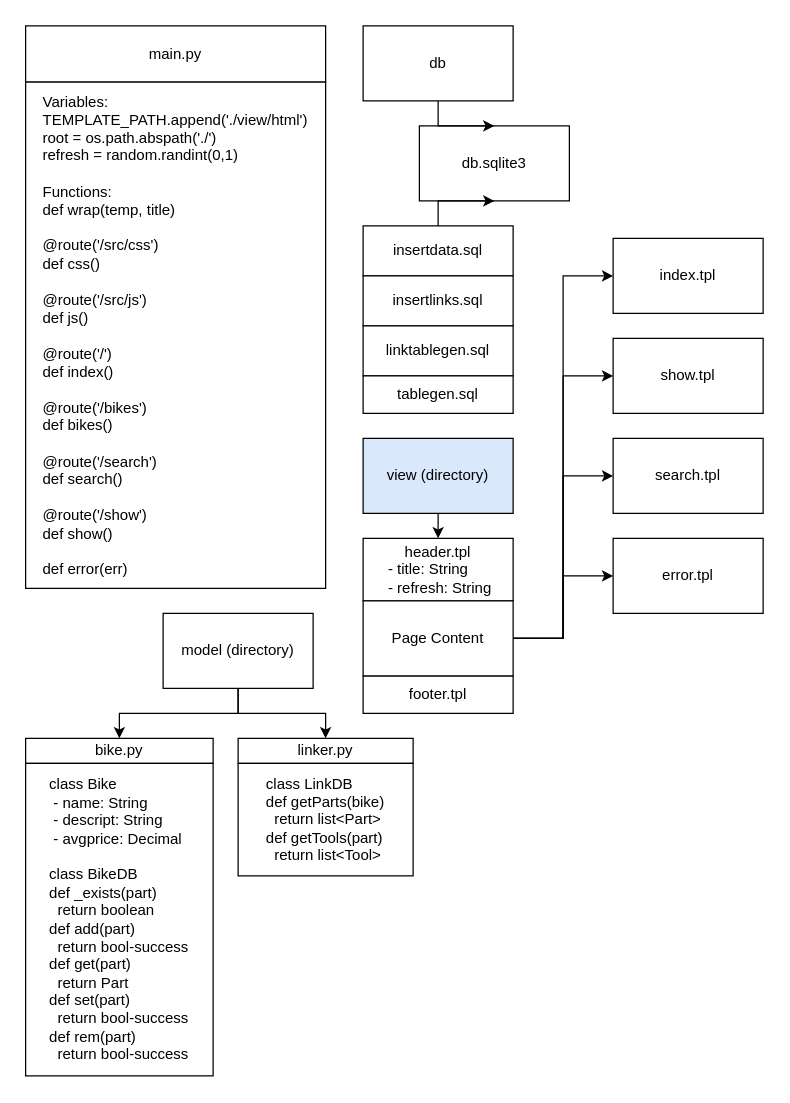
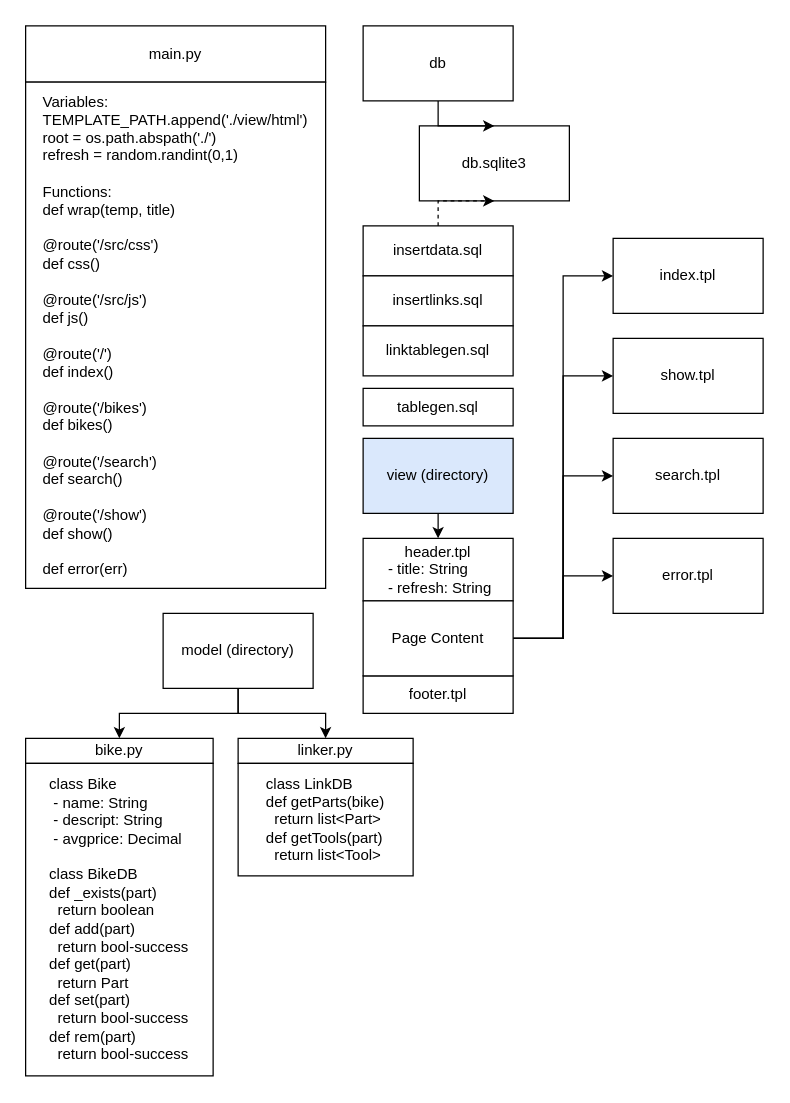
(438, 213) -> (438, 213)
(438, 394) -> (438, 407)
